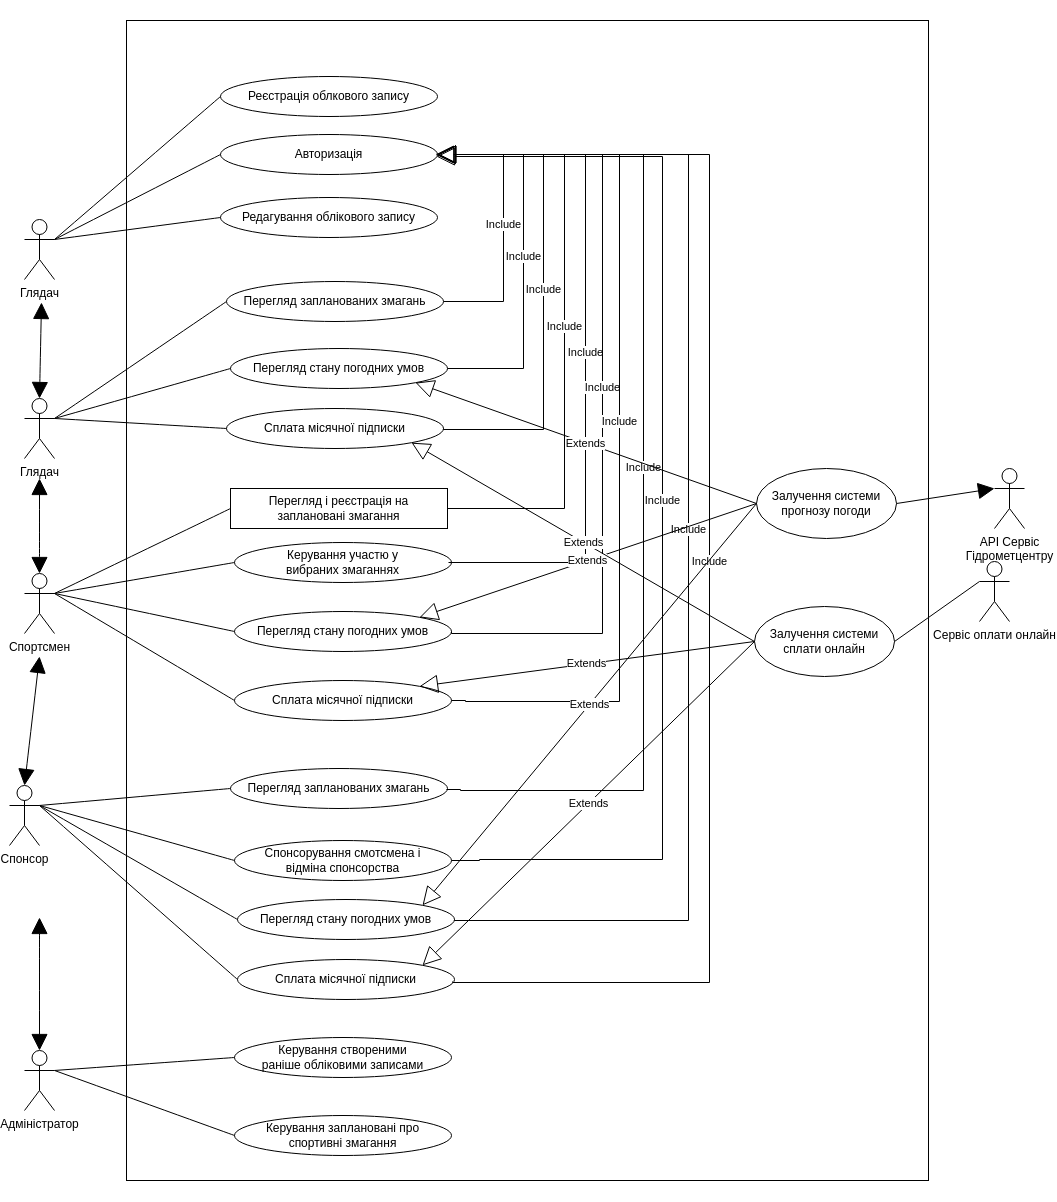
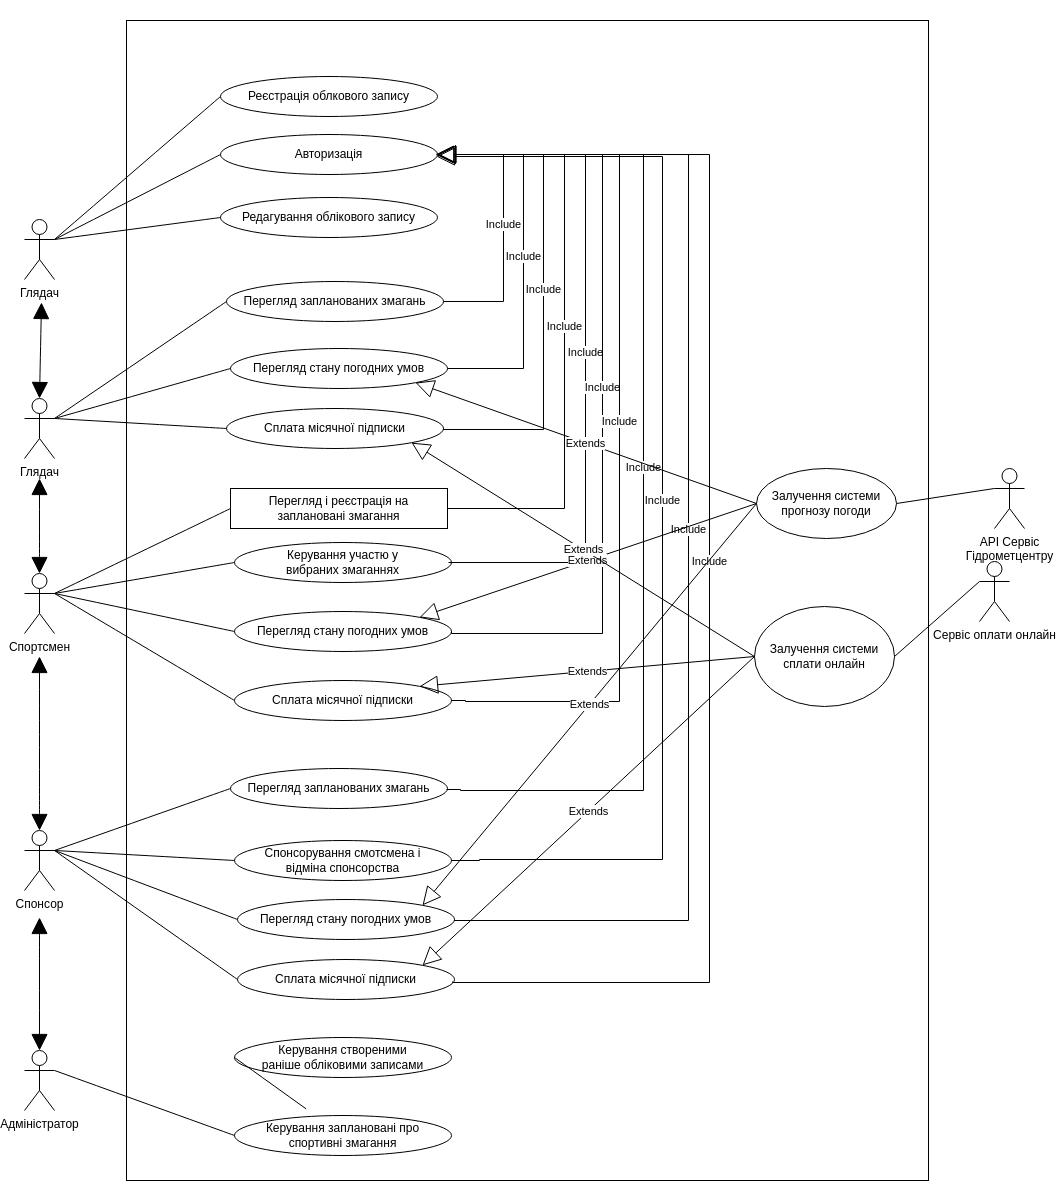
(977, 491) -> (984, 490)
(825, 642) -> (825, 657)
(25, 816) -> (40, 861)
(145, 1064) -> (271, 1084)
